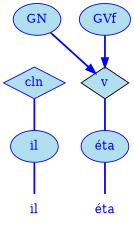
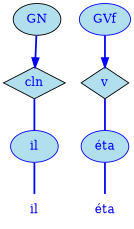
(37, 19) -> (37, 19)
(70, 50) -> (36, 47)
(34, 83) -> (34, 83)
